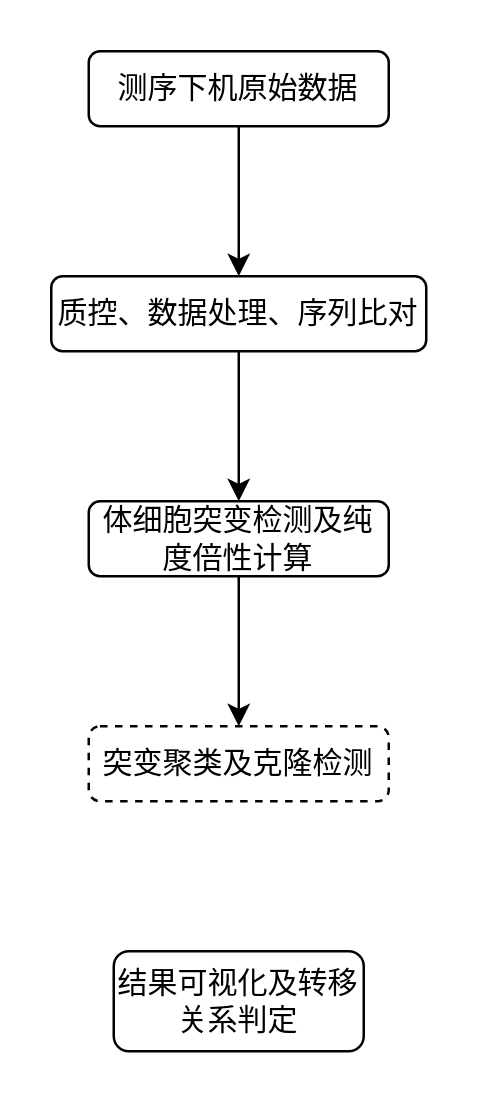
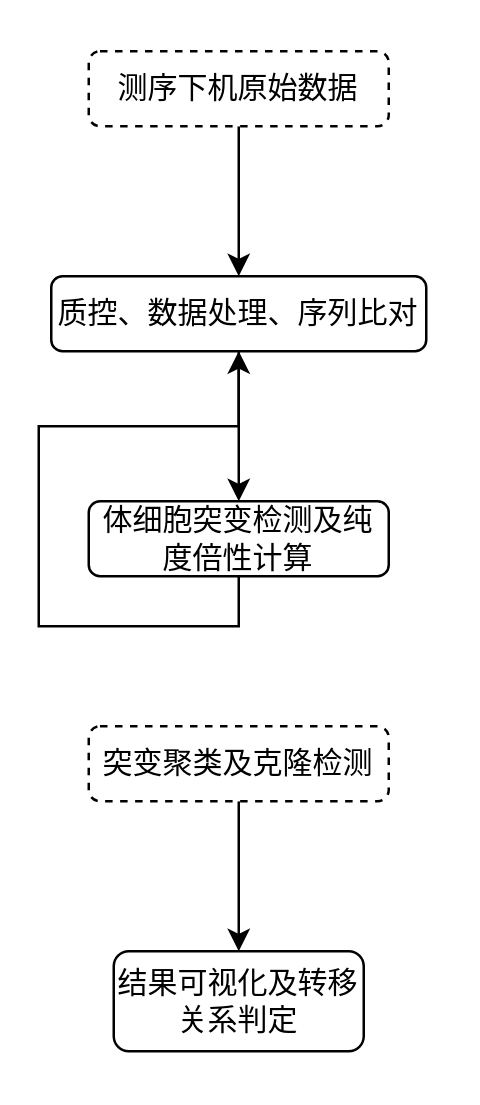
(239, 89) -> (239, 89)
(239, 666) -> (39, 530)
none -> (239, 868)
